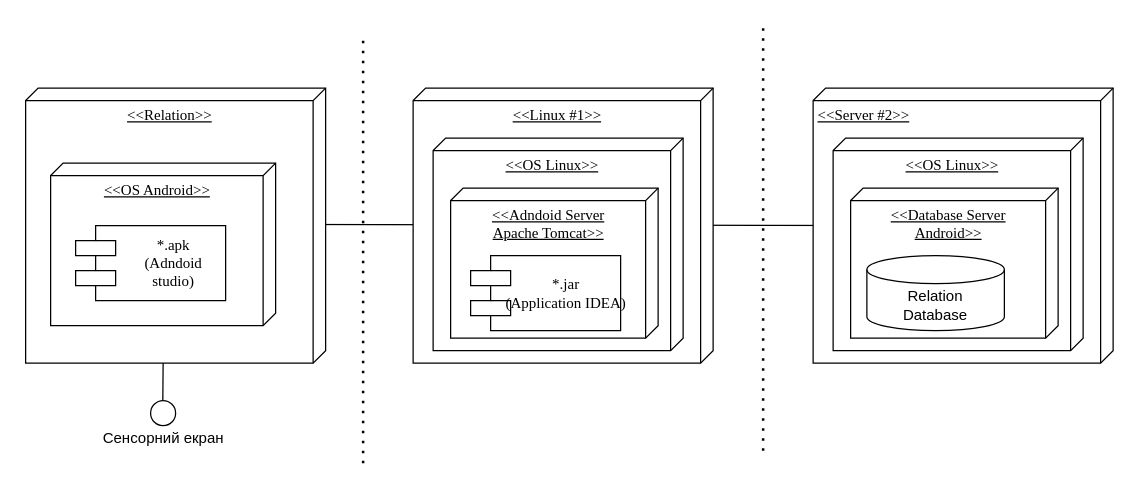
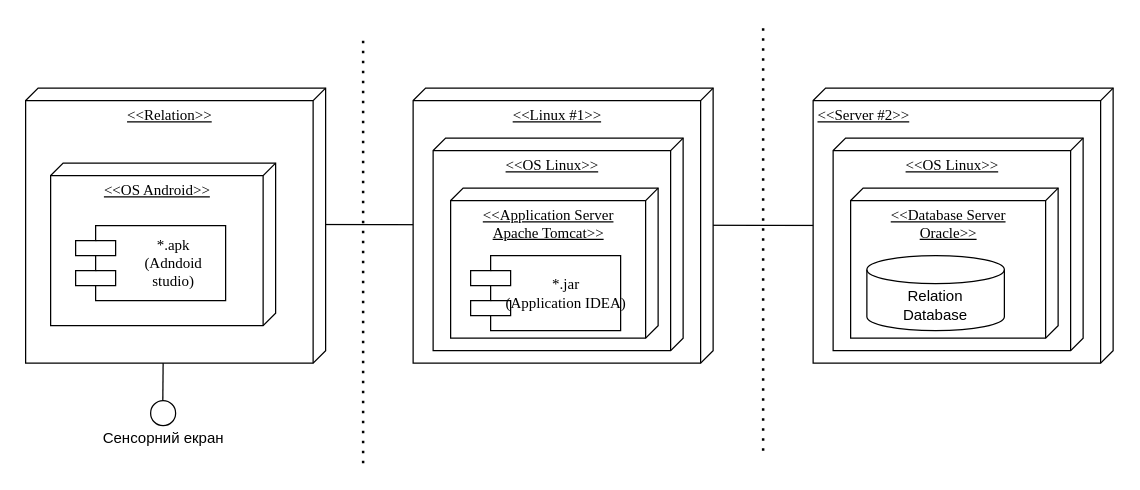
(549, 225) -> (549, 225)
(949, 225) -> (949, 225)
